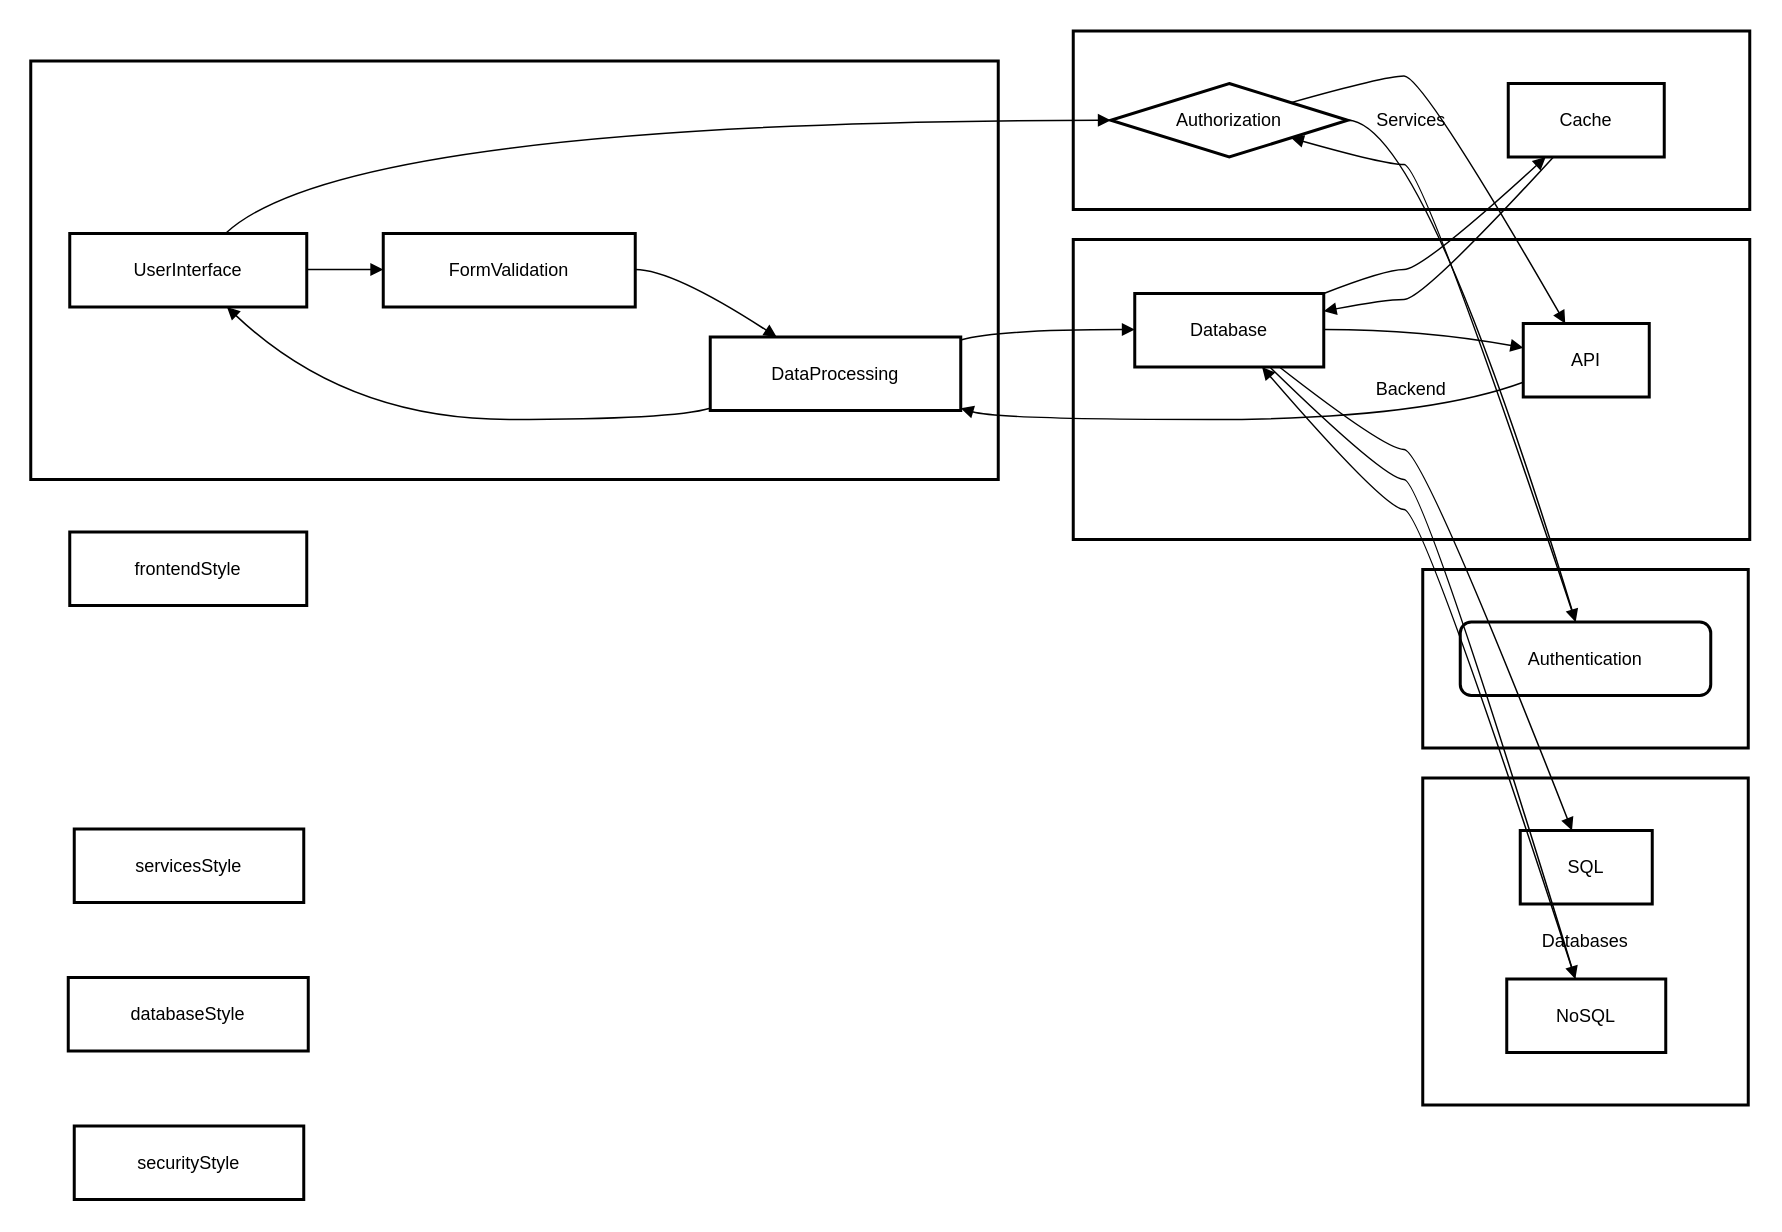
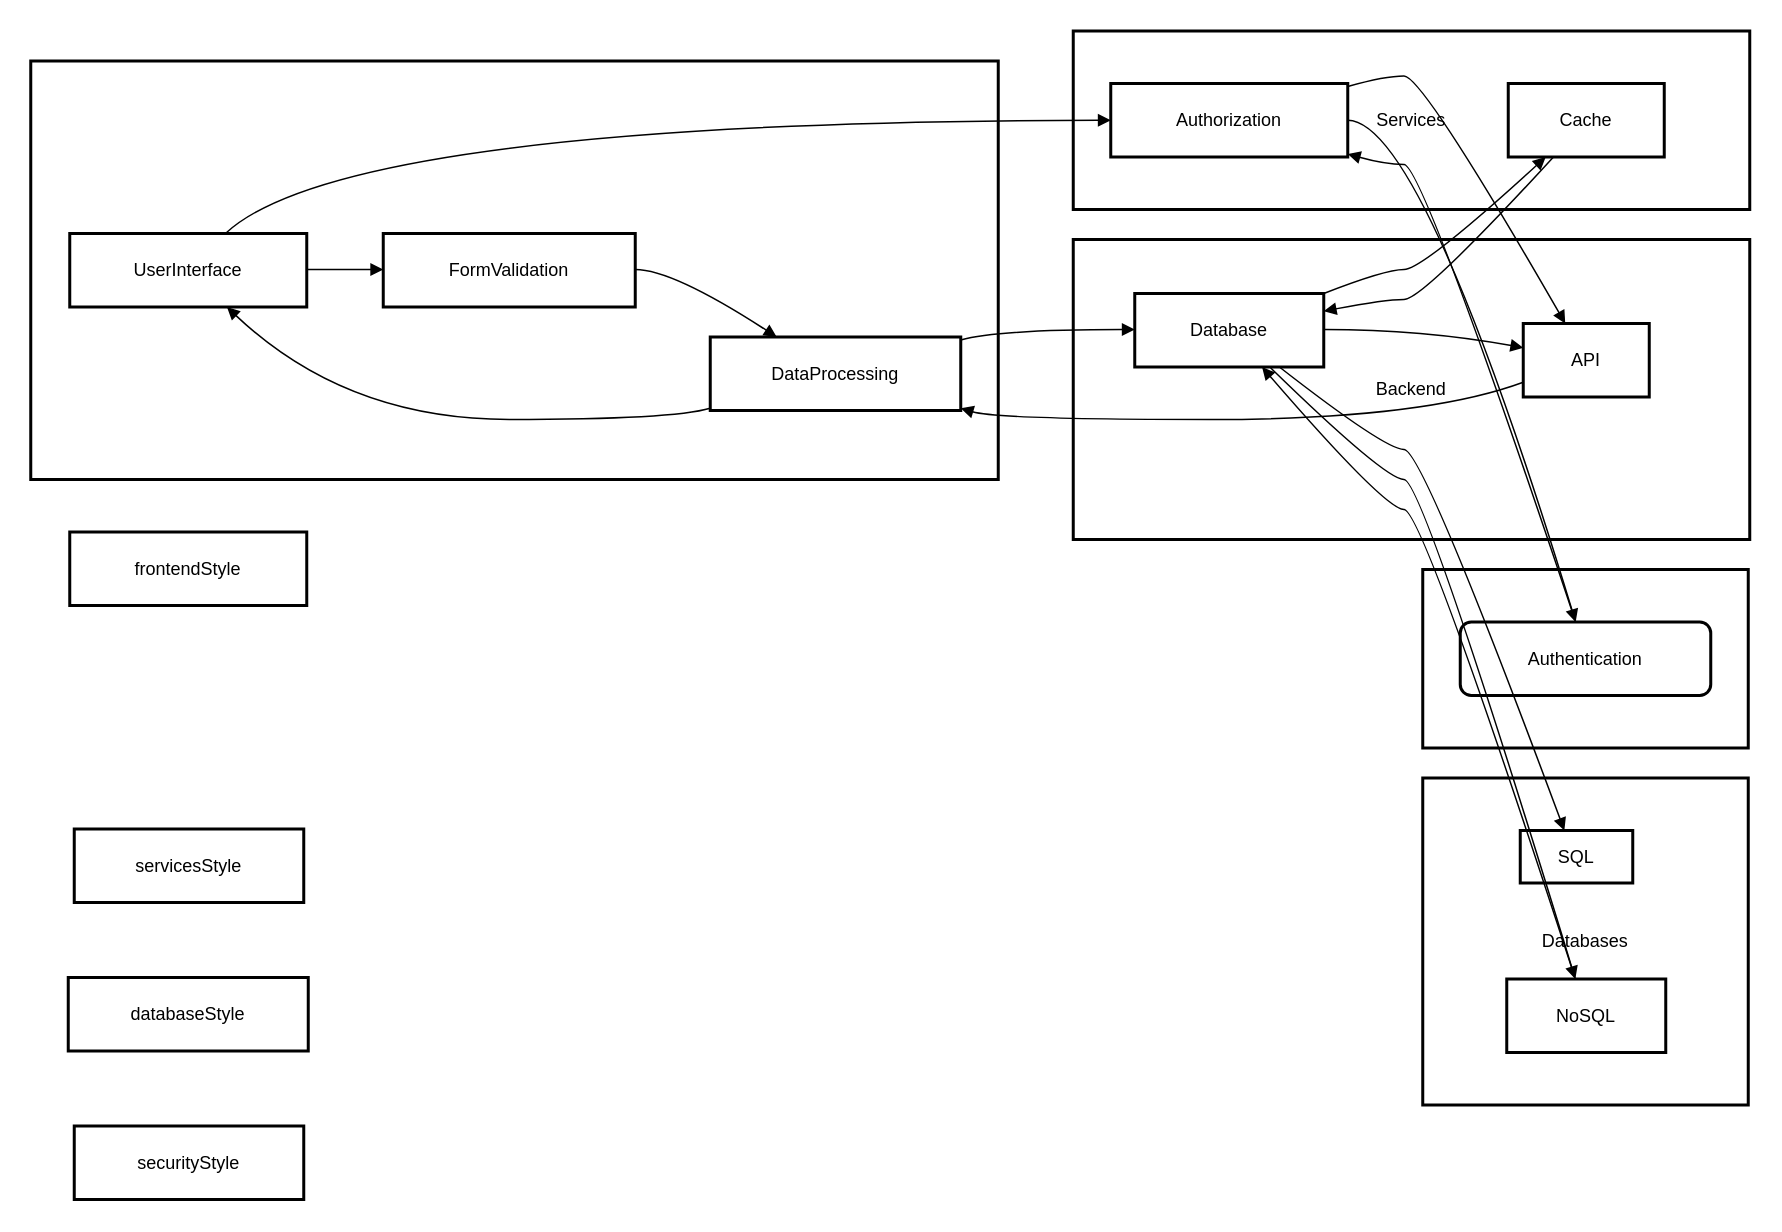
(1229, 120) -> (1229, 120)
(1586, 867) -> (1577, 857)
